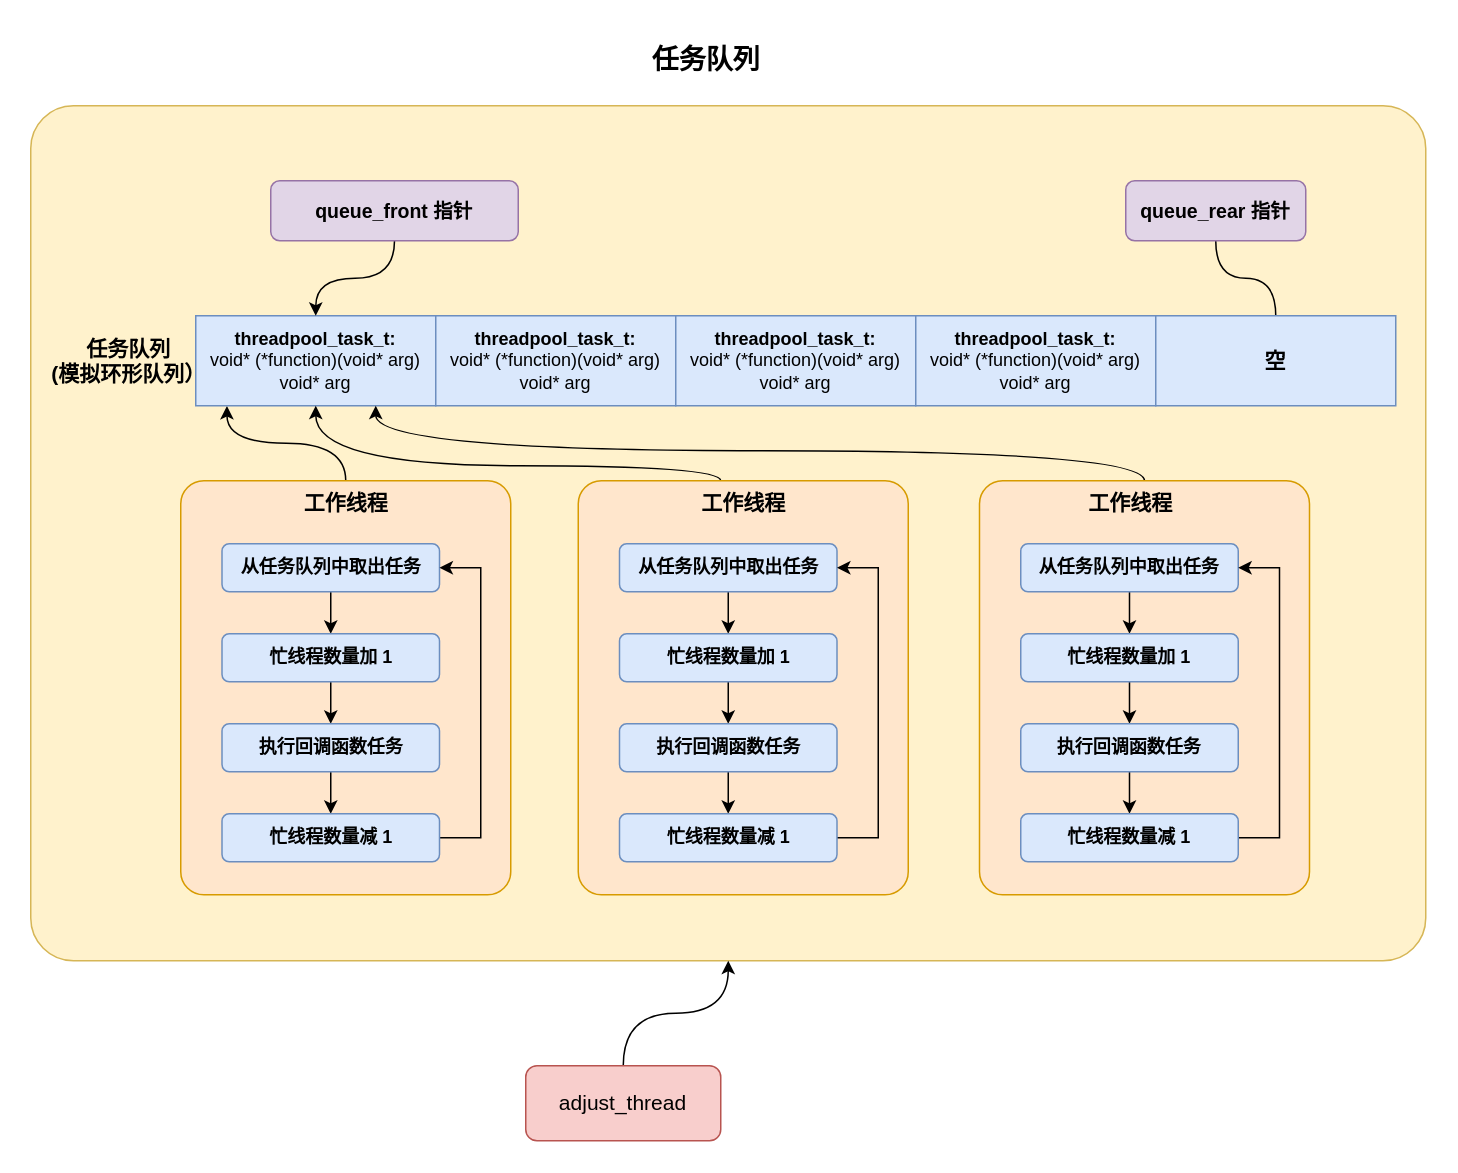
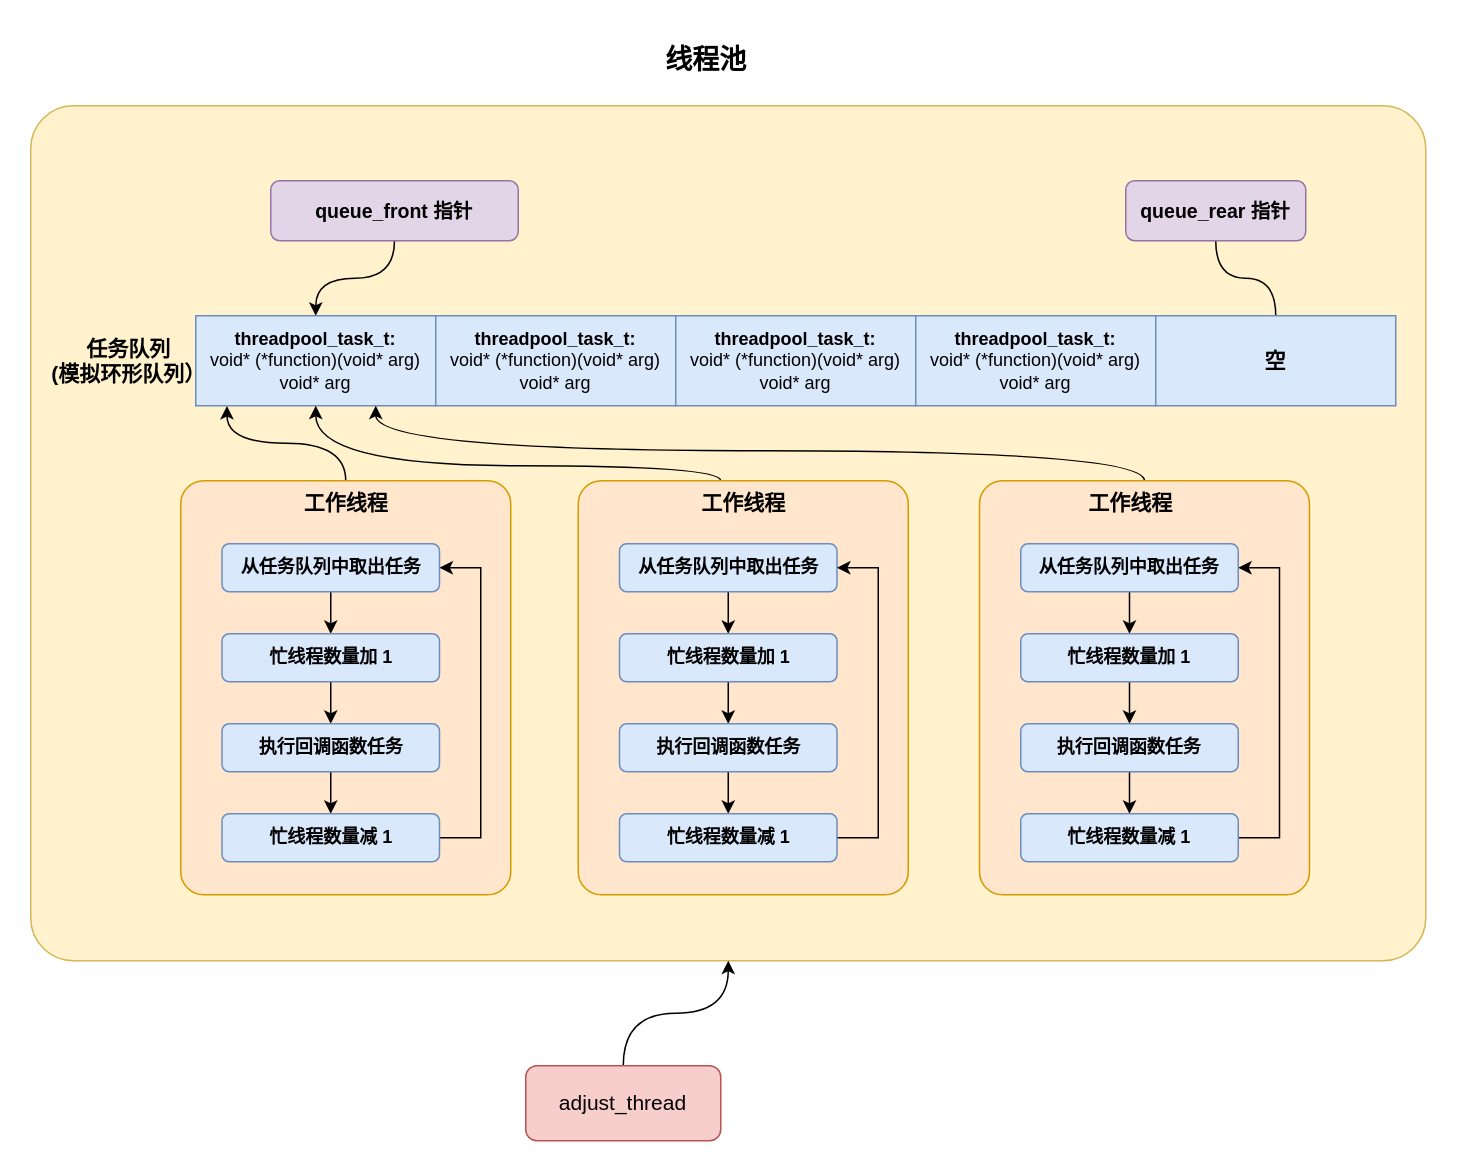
(707, 61) -> (707, 61)
